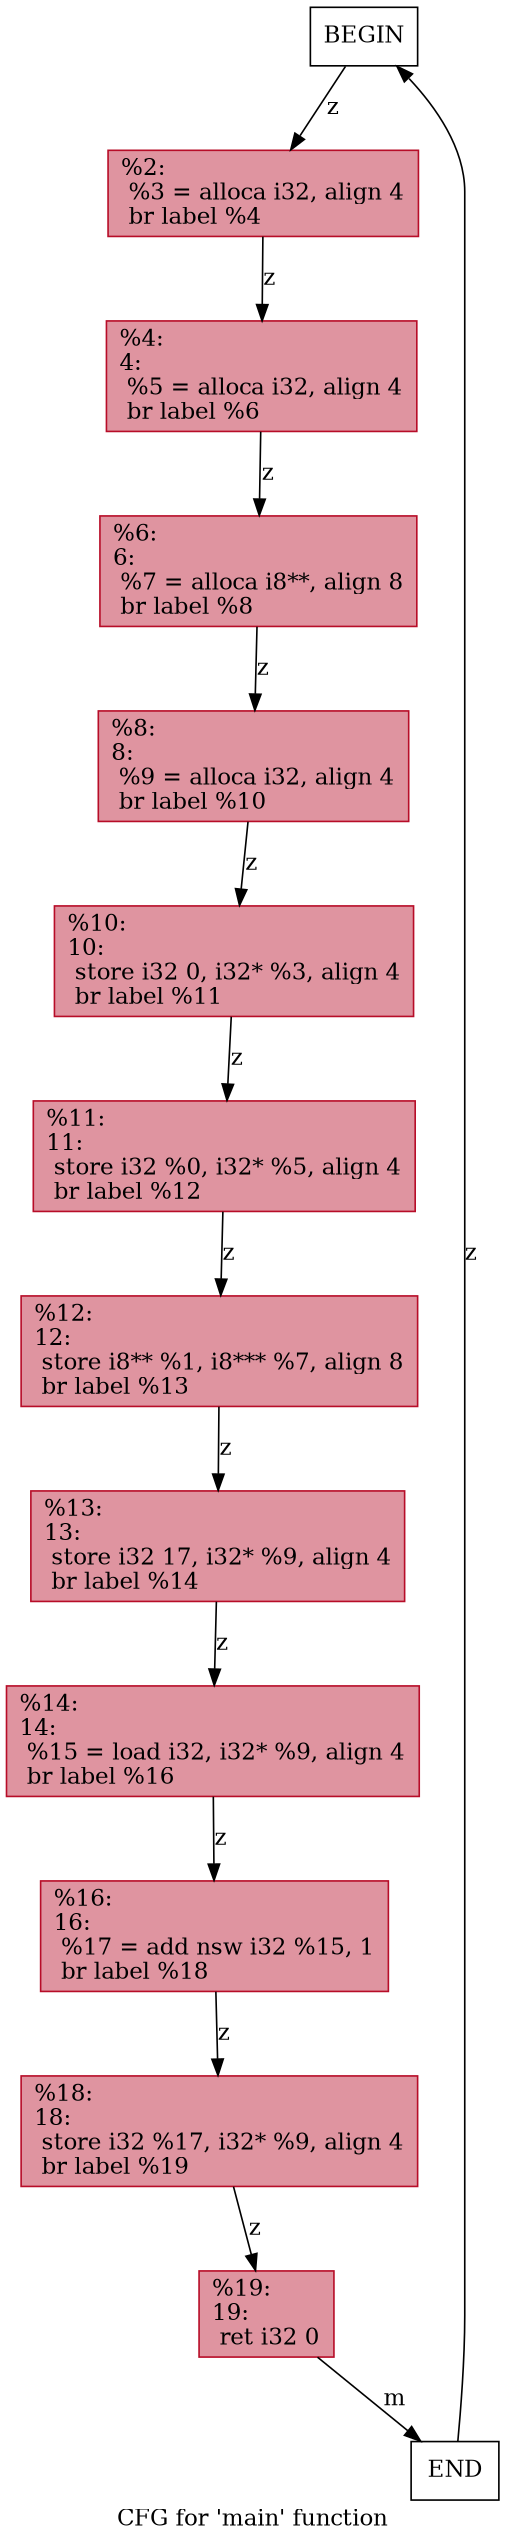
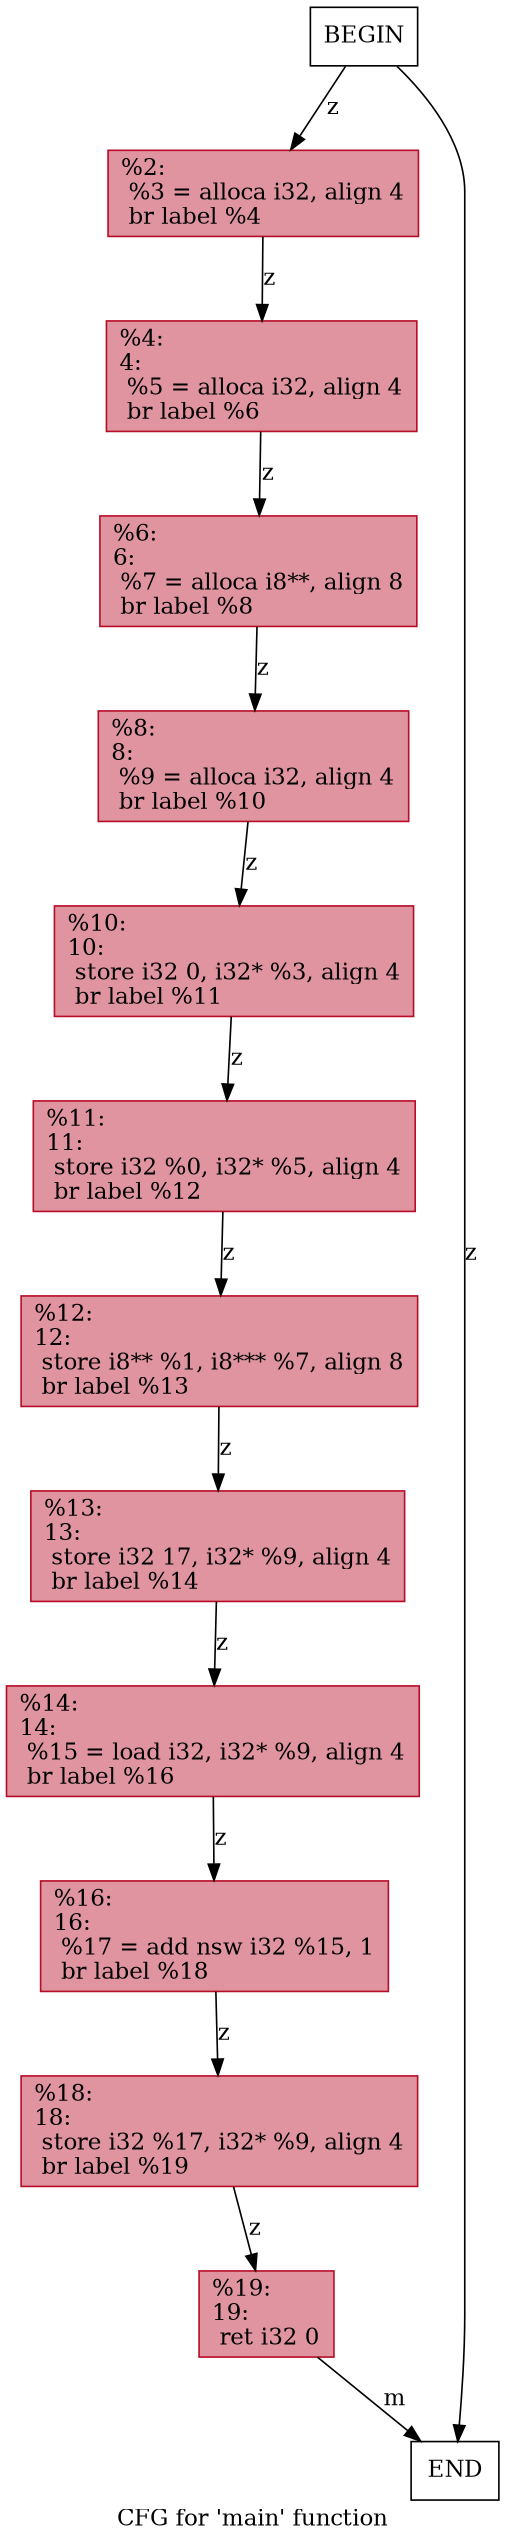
(465, 1252) -> (465, 1235)
